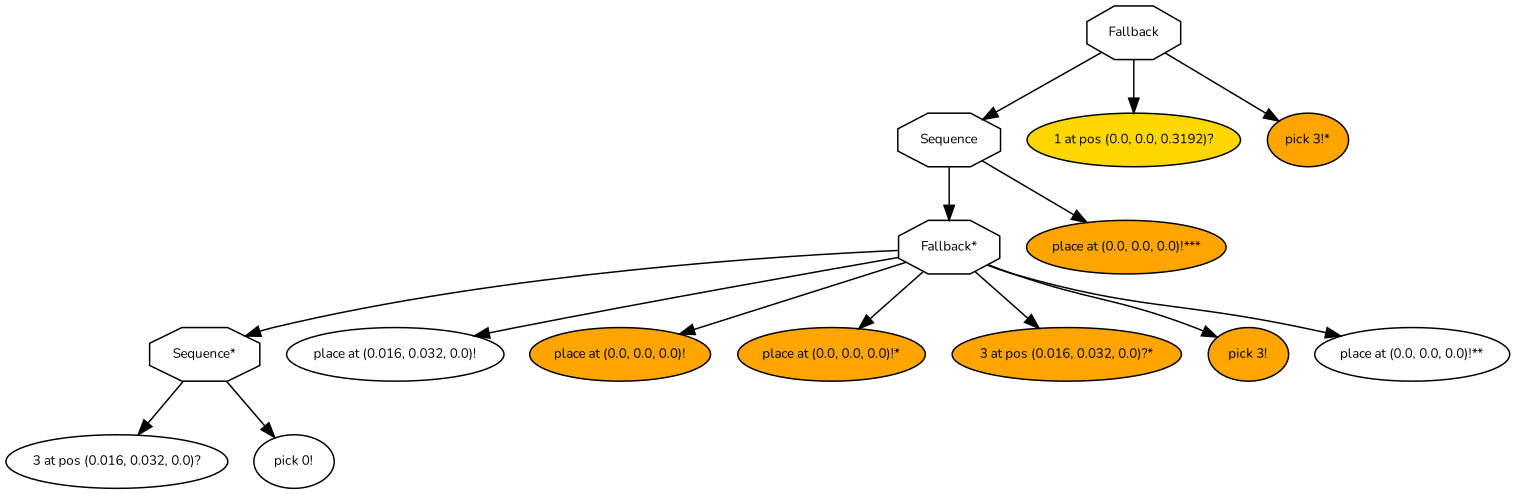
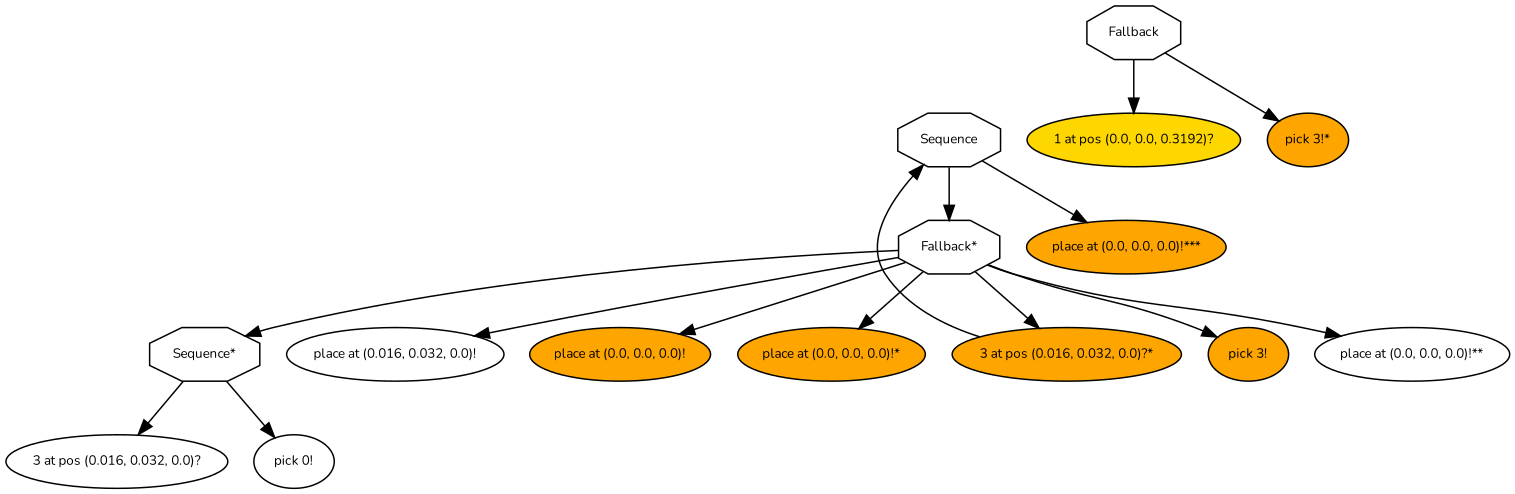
(1049, 82) -> (890, 281)
